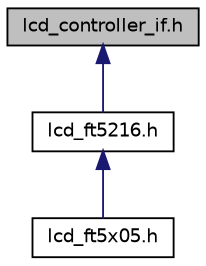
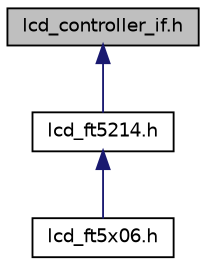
(103, 132) -> (103, 132)
(103, 238) -> (103, 238)
